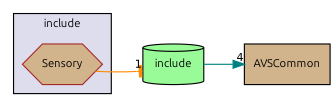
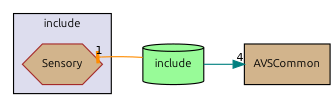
(118, 72) -> (122, 57)
